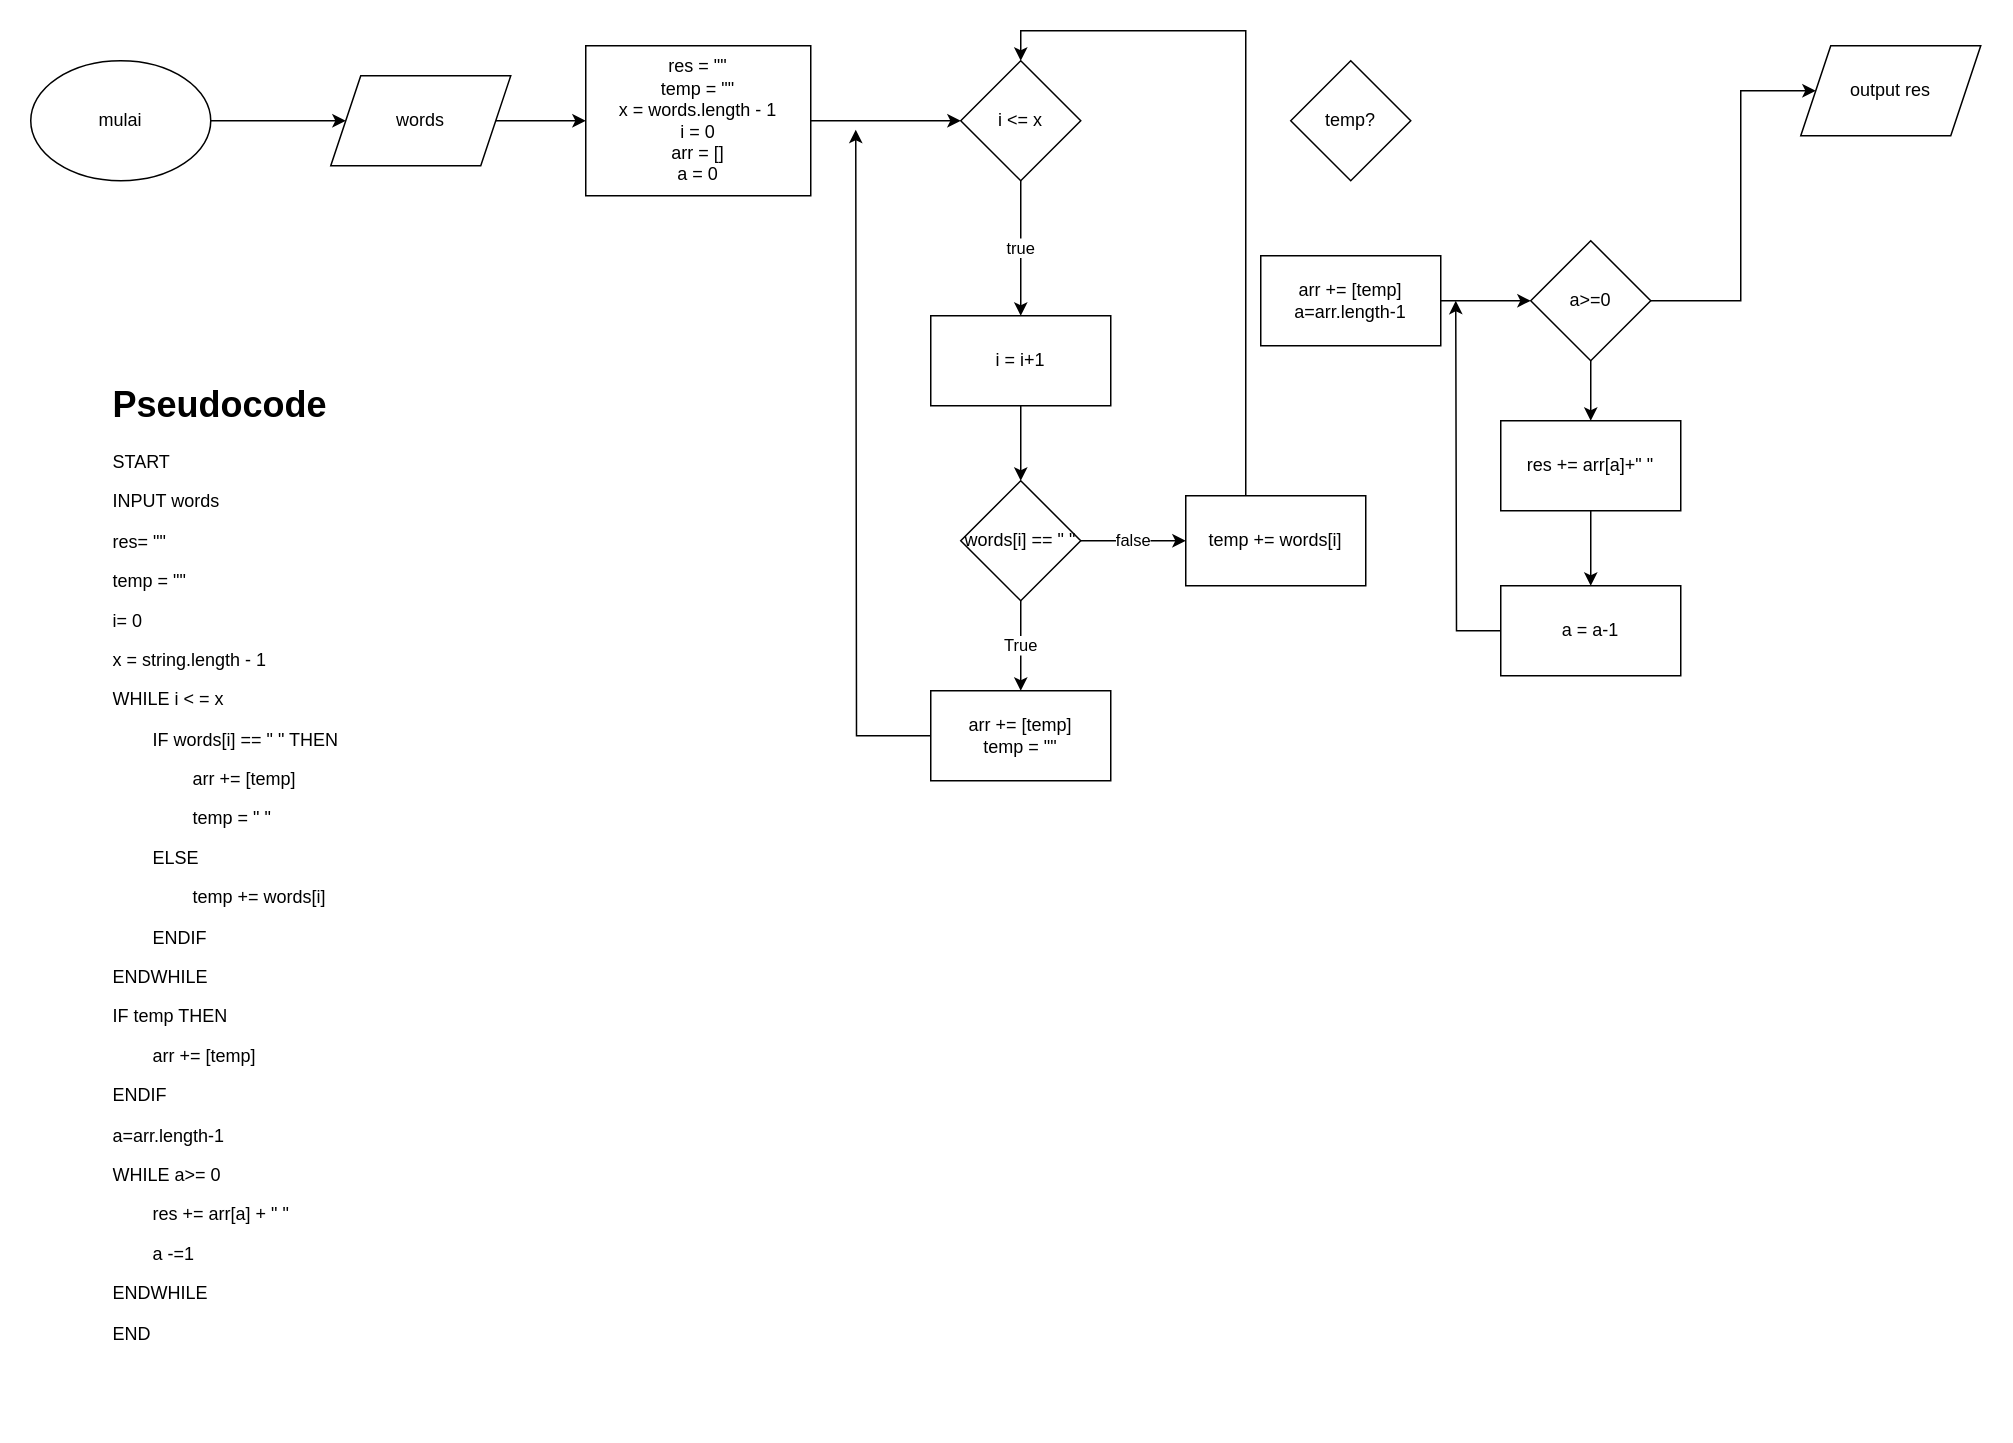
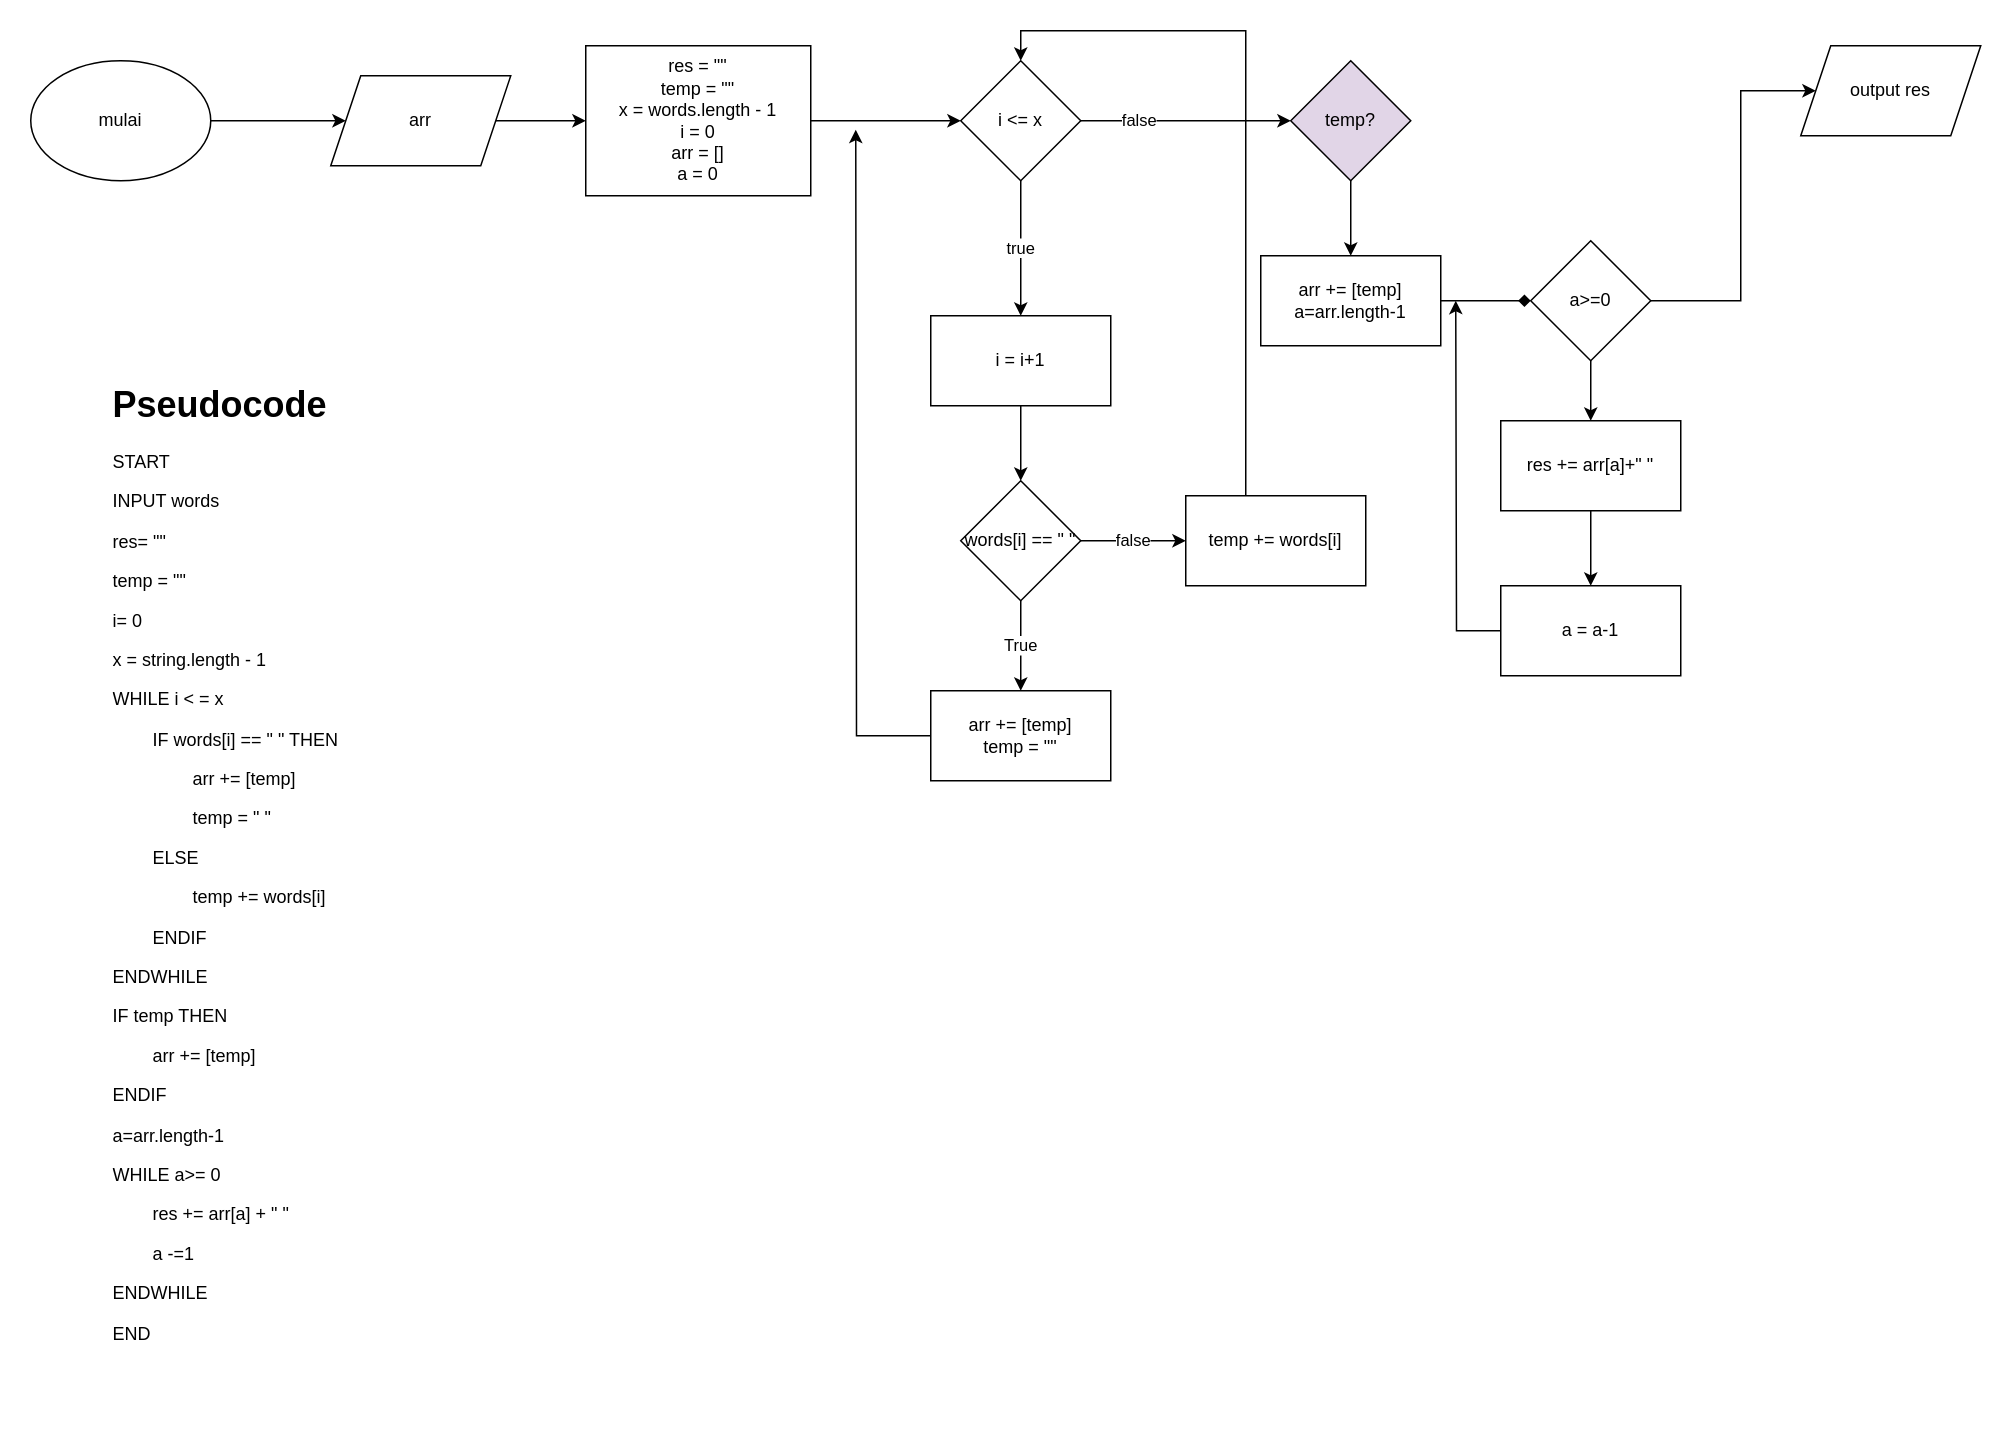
(421, 121) -> (421, 121)
none -> (1181, 121)
(1351, 121) -> (1351, 121)
none -> (1351, 213)
(1519, 301) -> (1518, 301)
